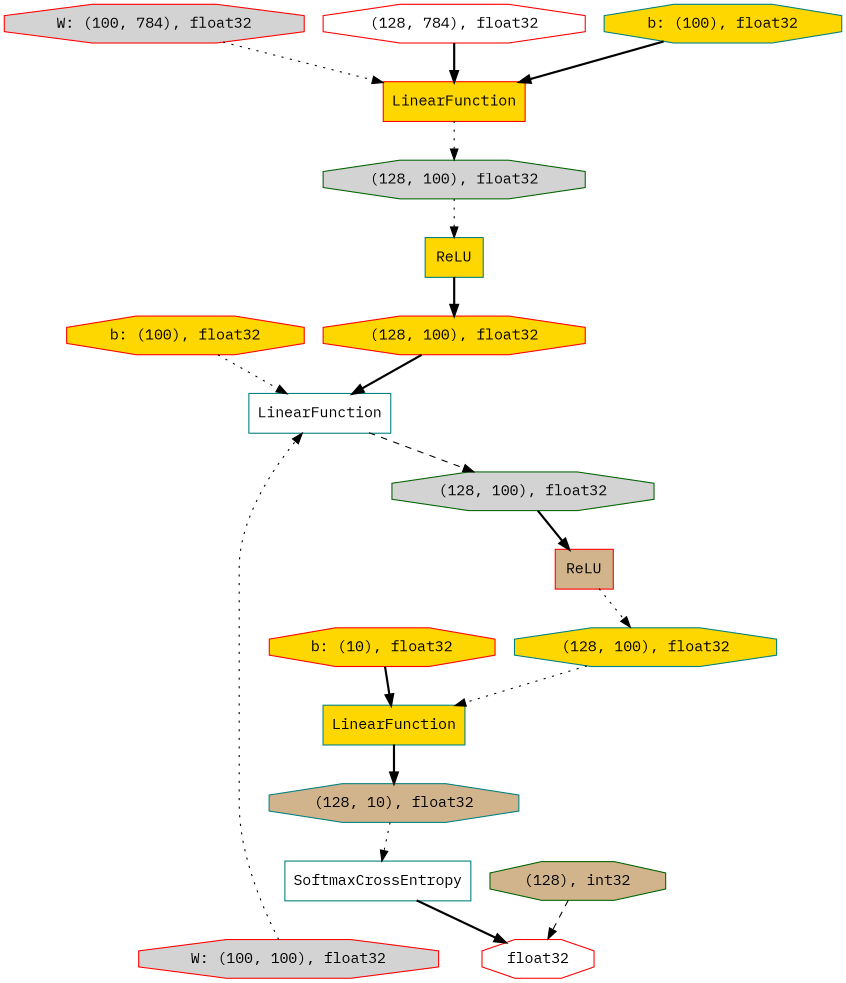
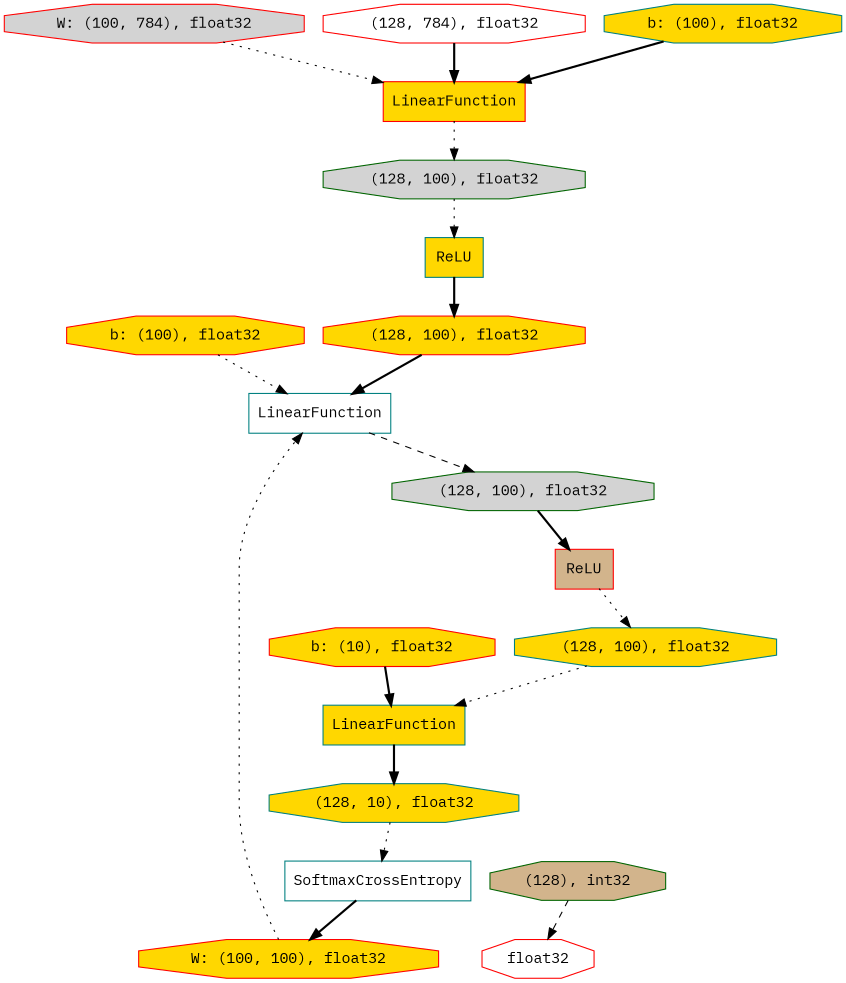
(394, 803) -> (394, 803)
(456, 919) -> (337, 916)
(289, 959) -> (289, 959)
